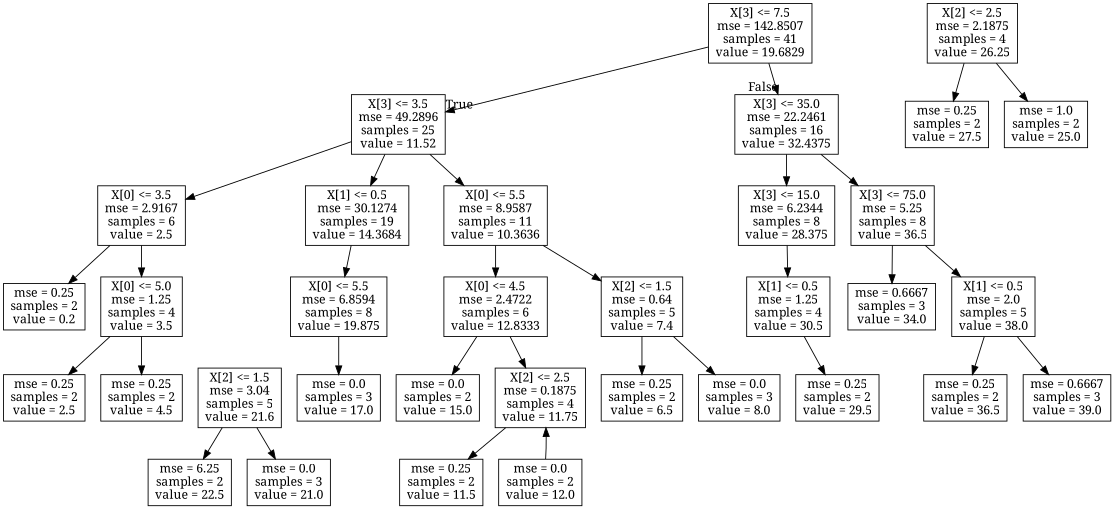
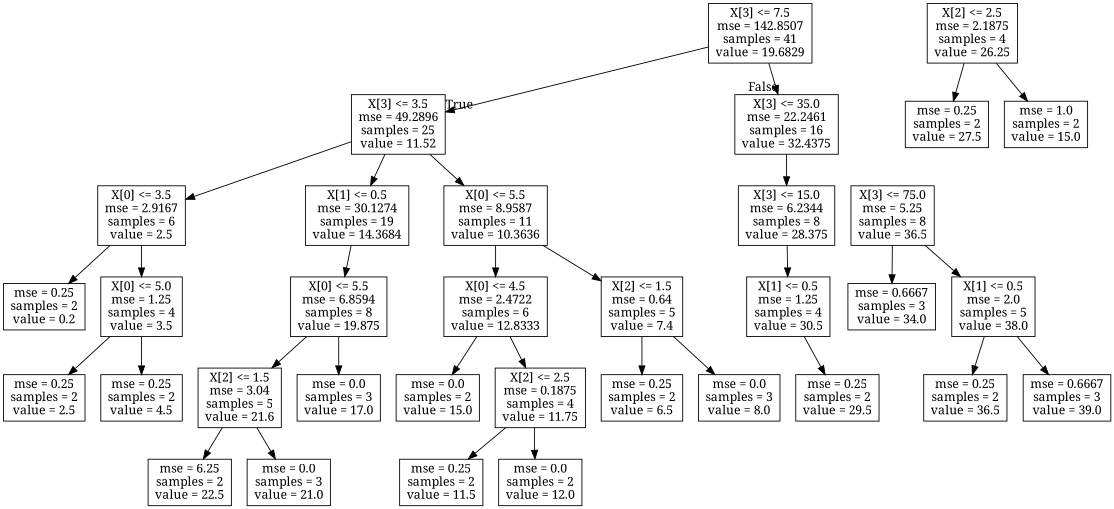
(1046, 124) -> (1046, 124)
(836, 167) -> none
none -> (293, 349)
(546, 448) -> (534, 439)
